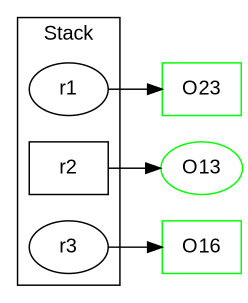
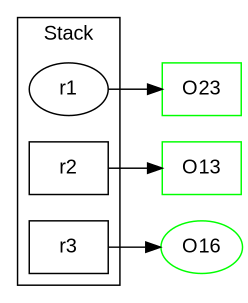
(202, 168) -> (202, 168)
(69, 247) -> (69, 247)
(202, 247) -> (202, 247)
